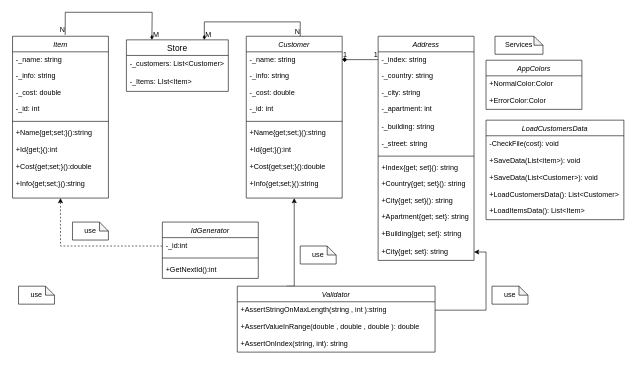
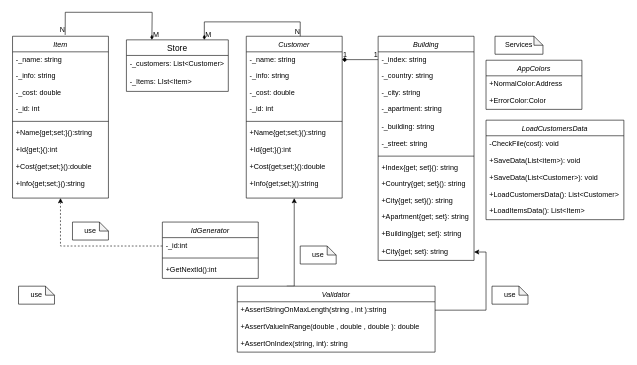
(426, 44) -> (426, 44)
(522, 84) -> (527, 84)
(411, 109) -> (417, 109)
